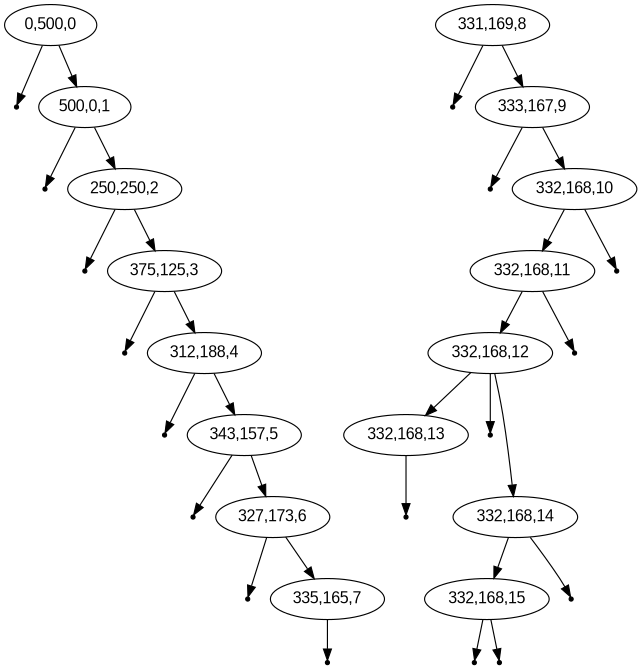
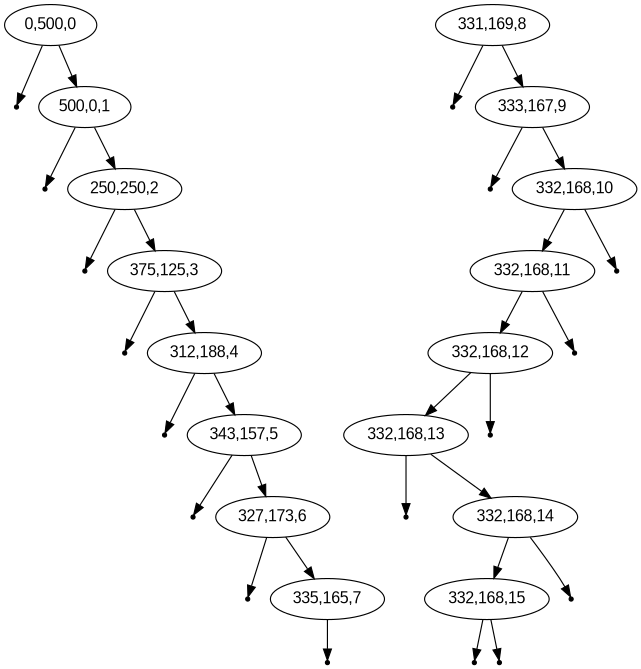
(505, 429) -> (456, 473)
